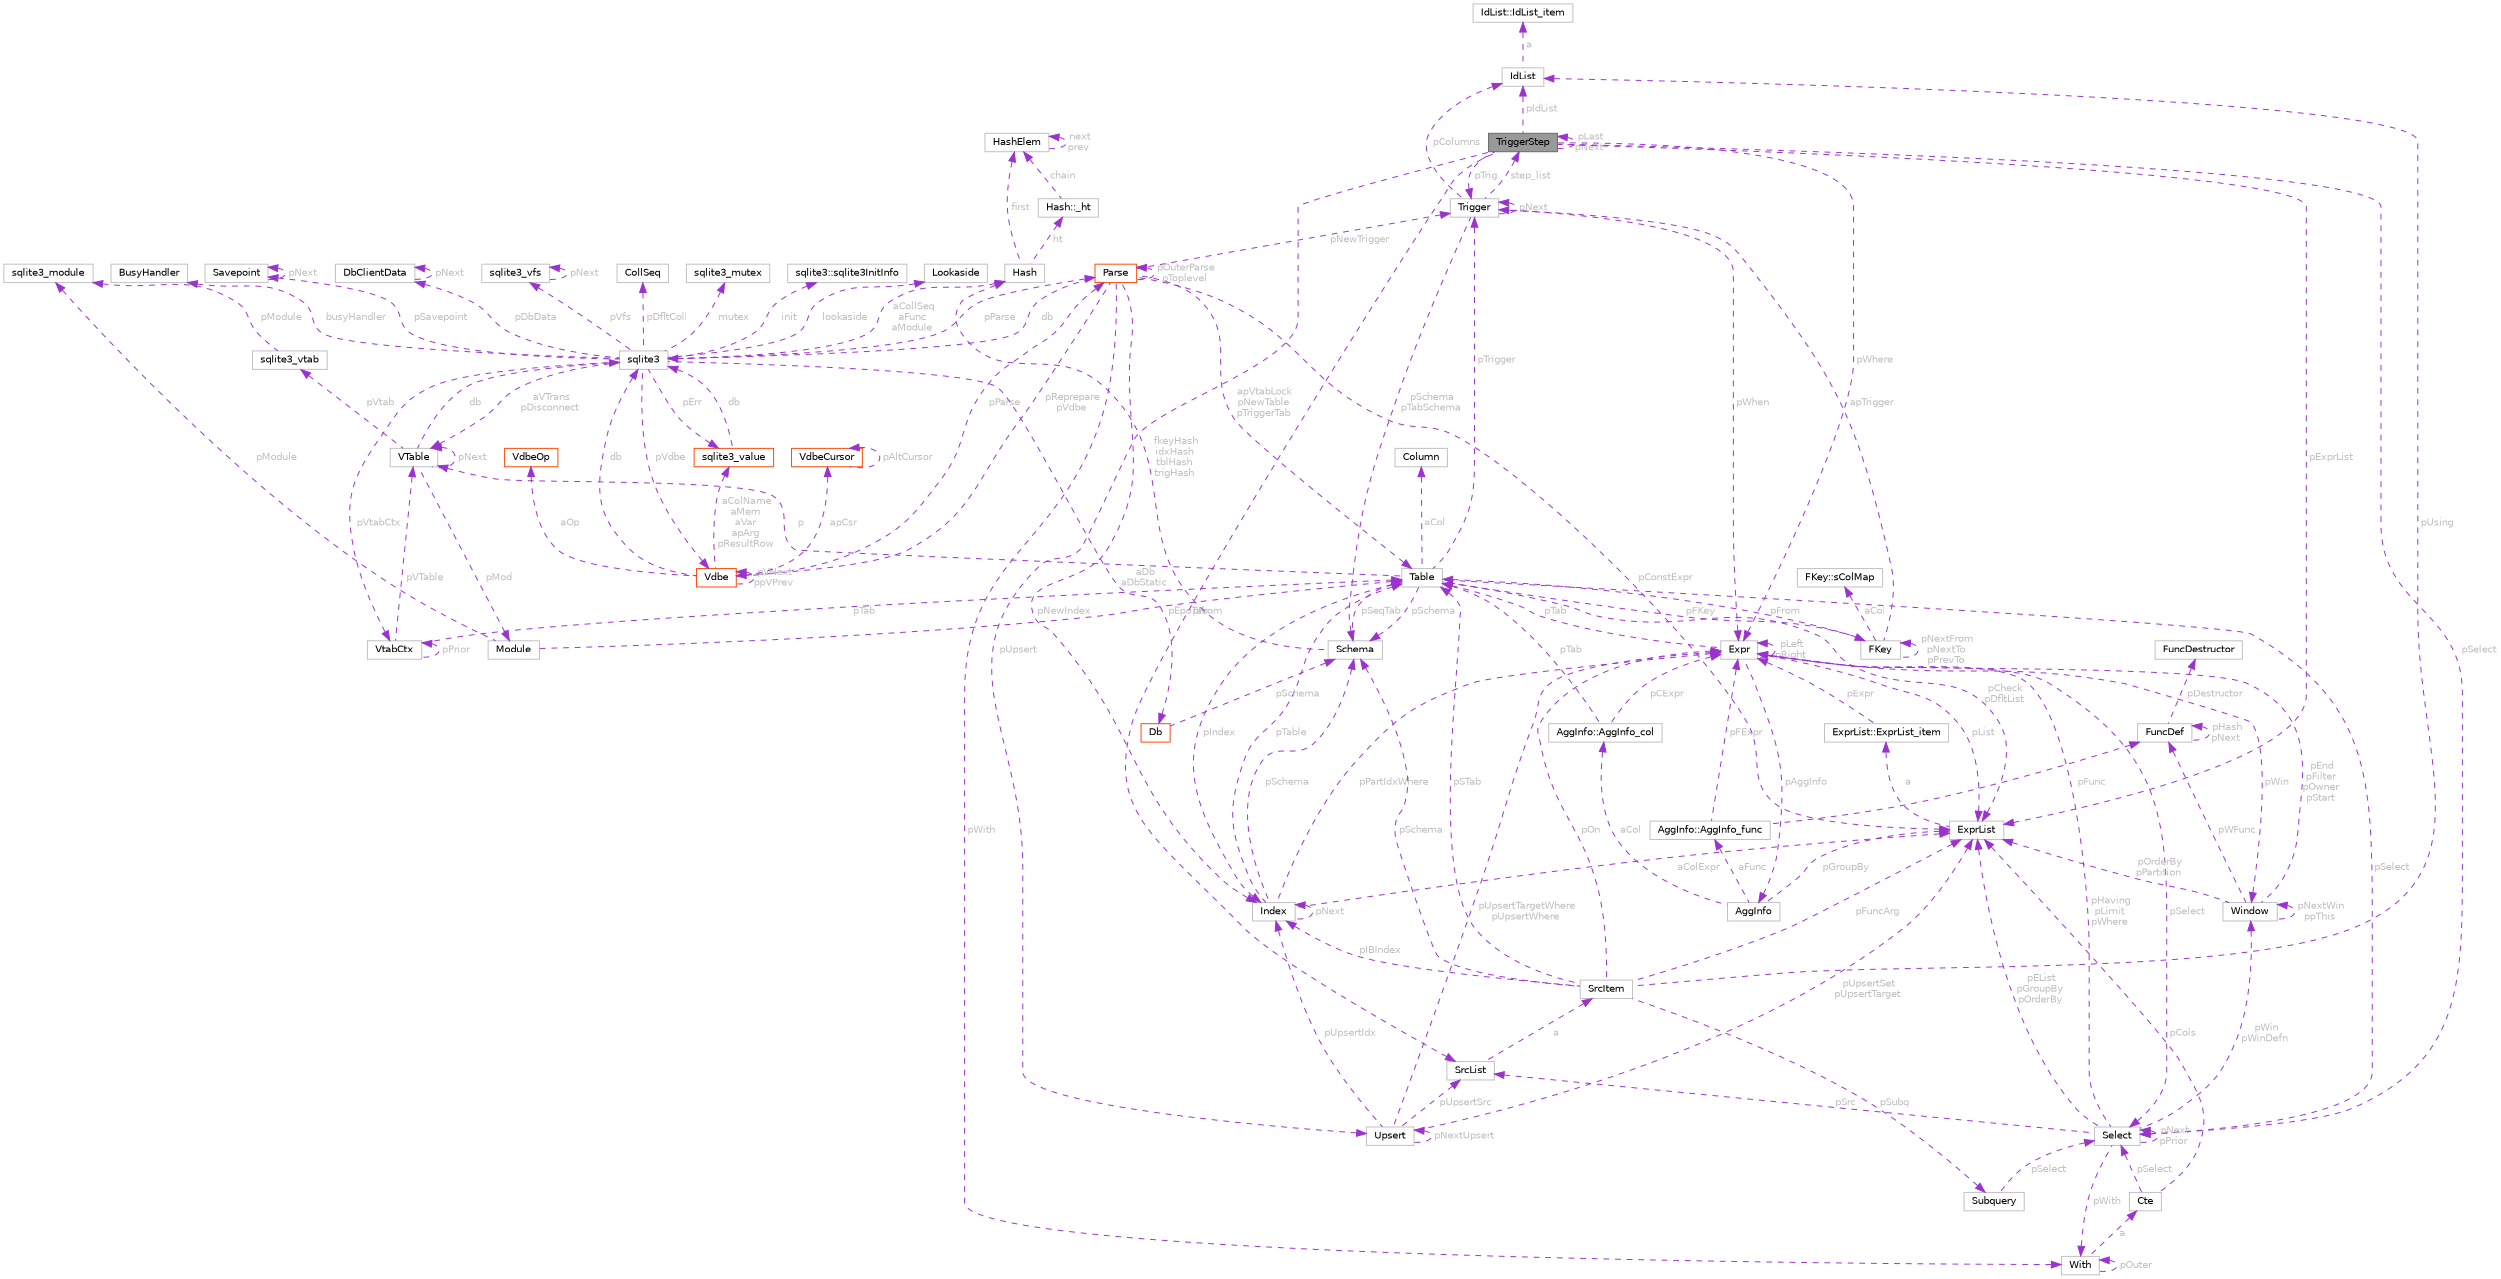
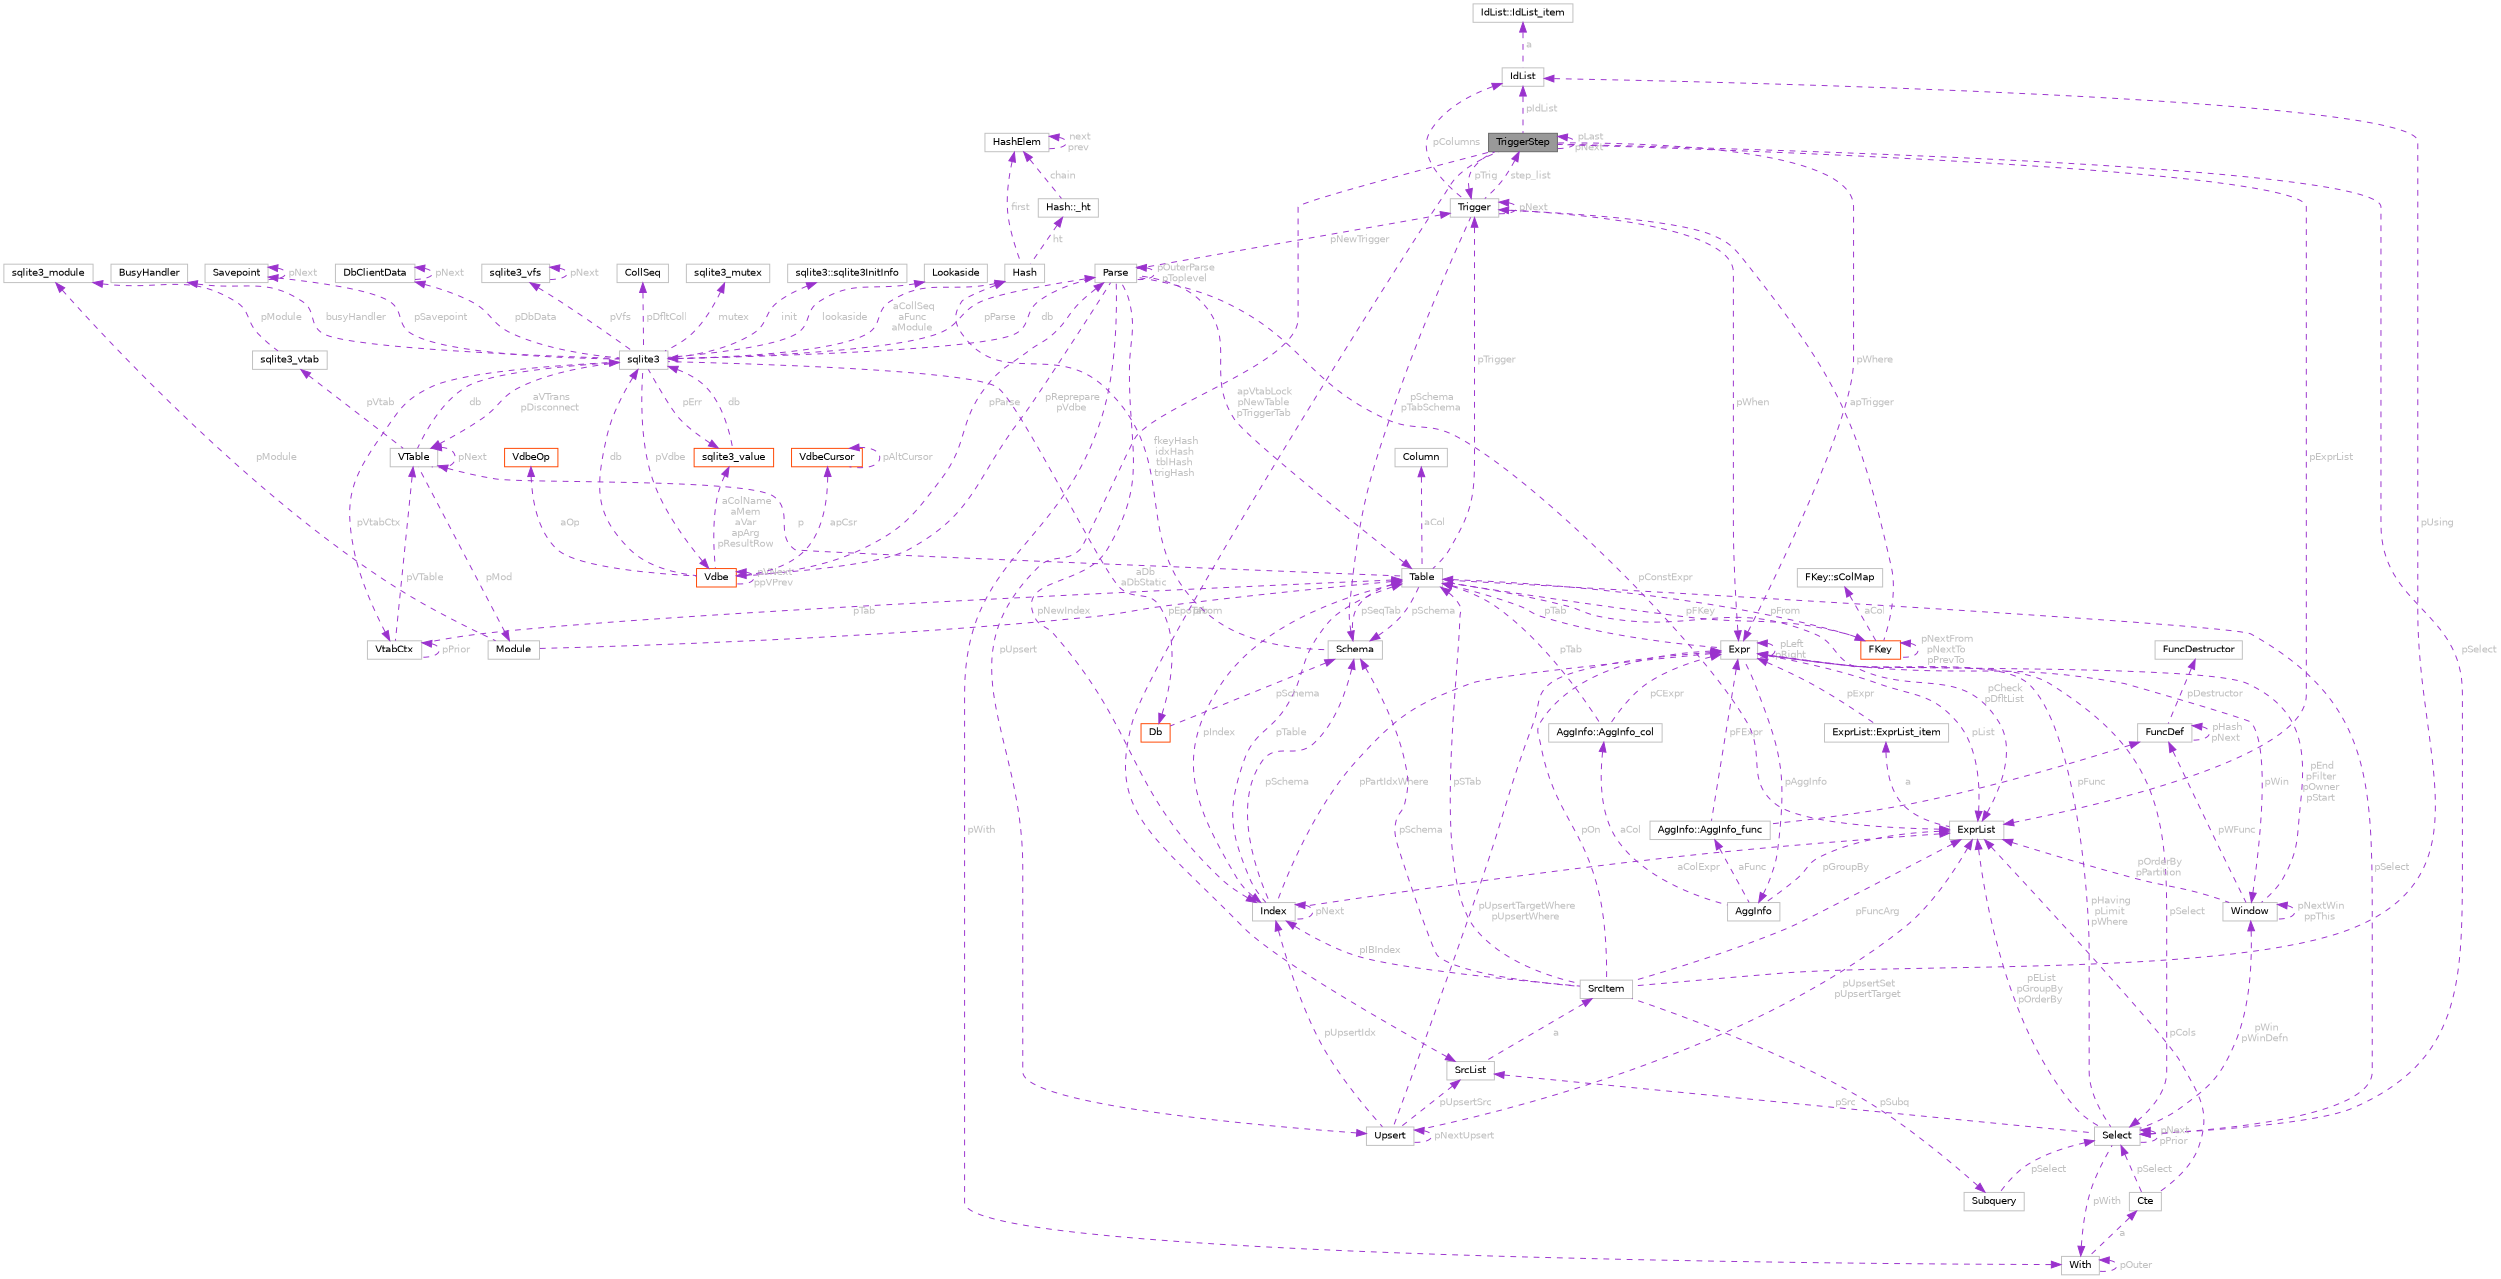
(1116, 273) -> (1116, 273)
(1881, 650) -> (1881, 650)
